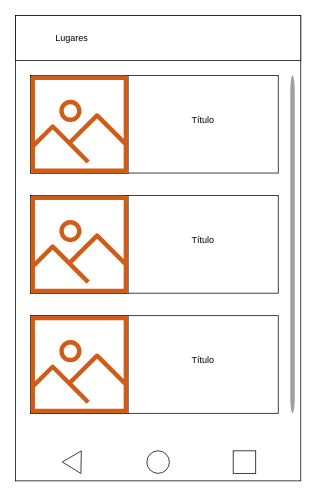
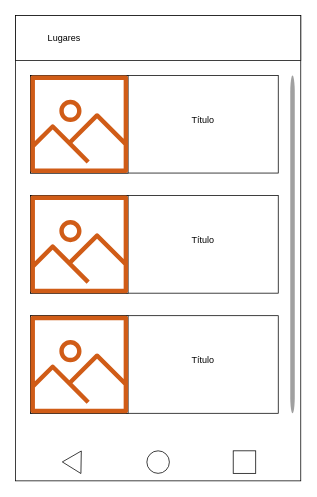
(72, 38) -> (64, 38)
